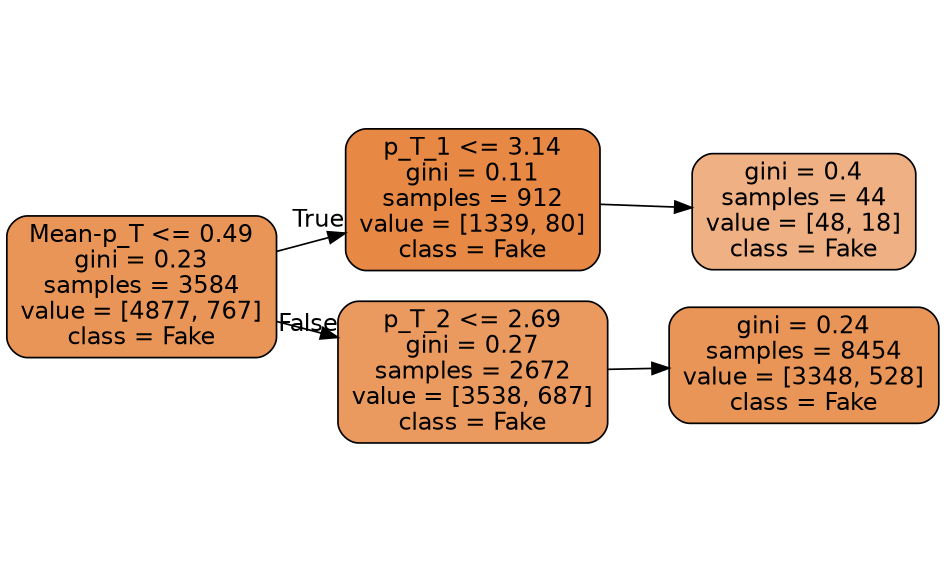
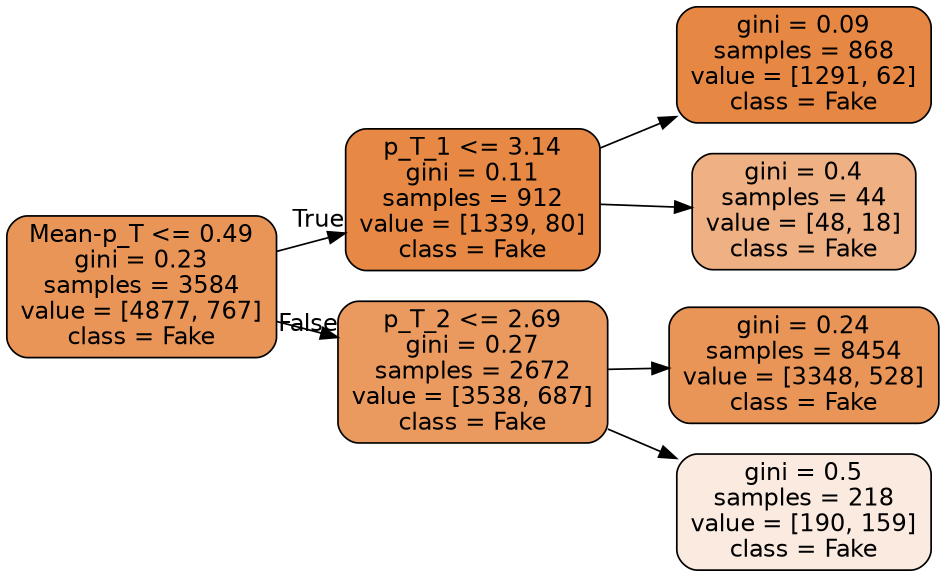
none -> (804, 65)
none -> (804, 512)
